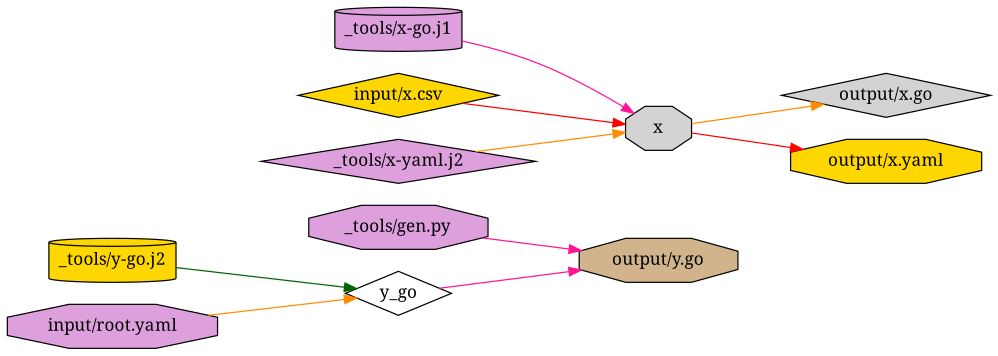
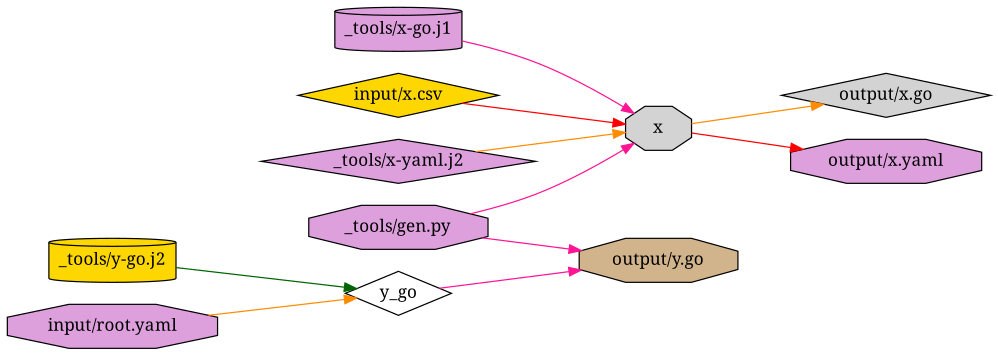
(886, 161) -> (886, 161)
none -> (550, 188)
